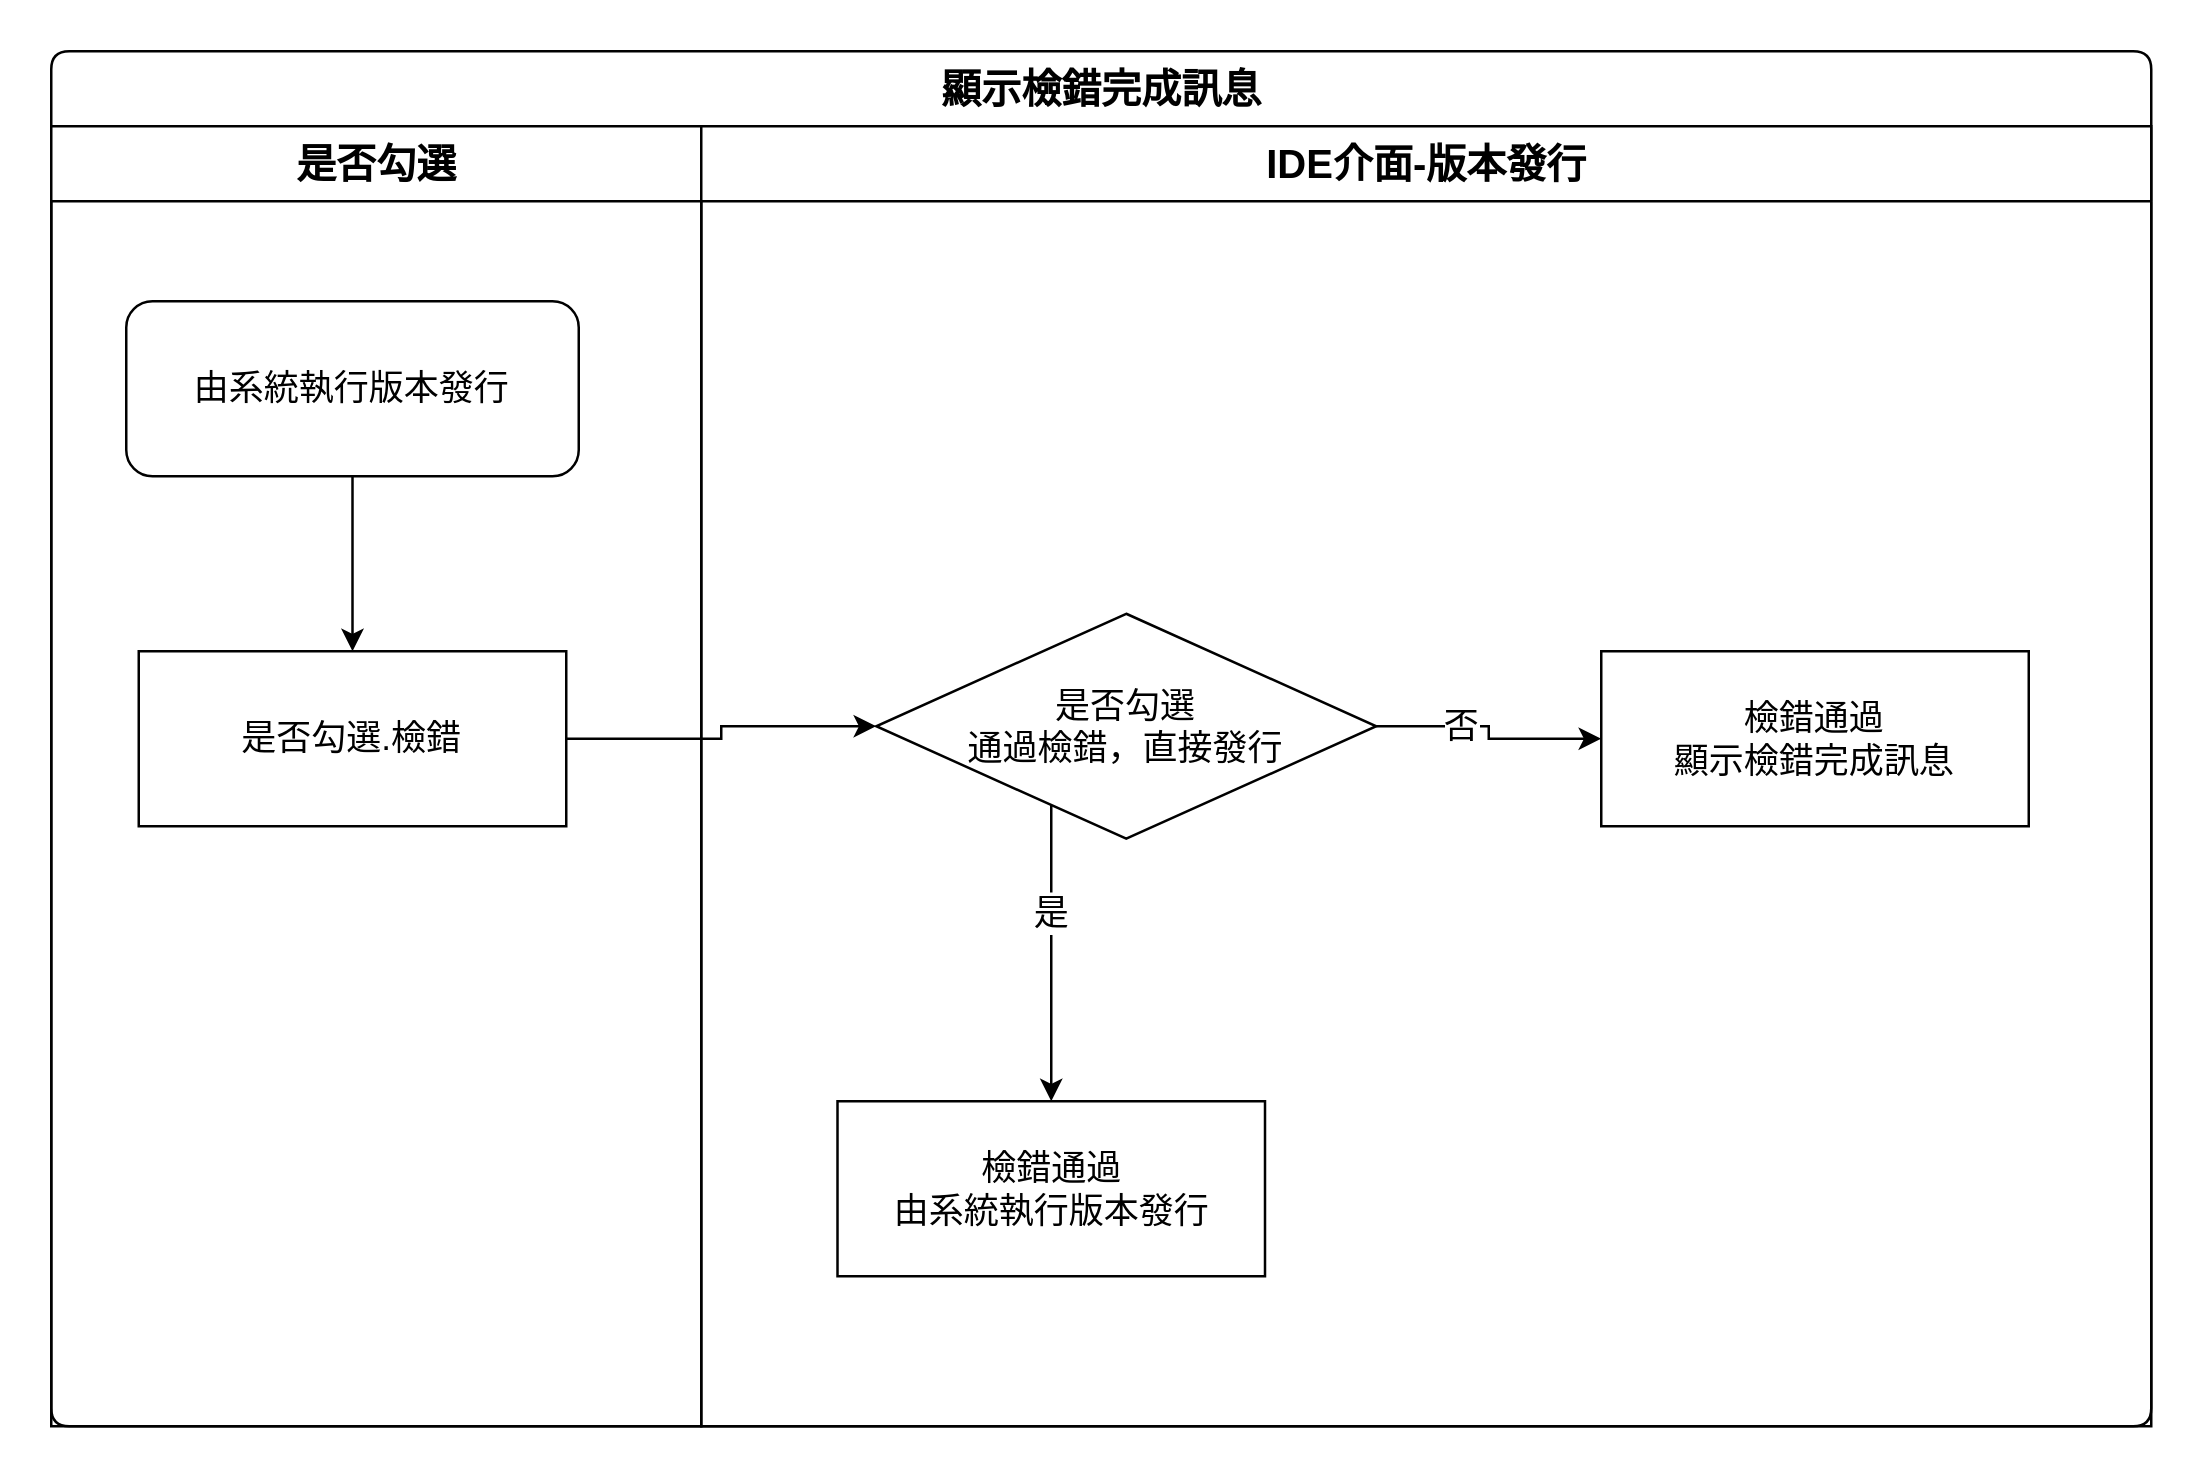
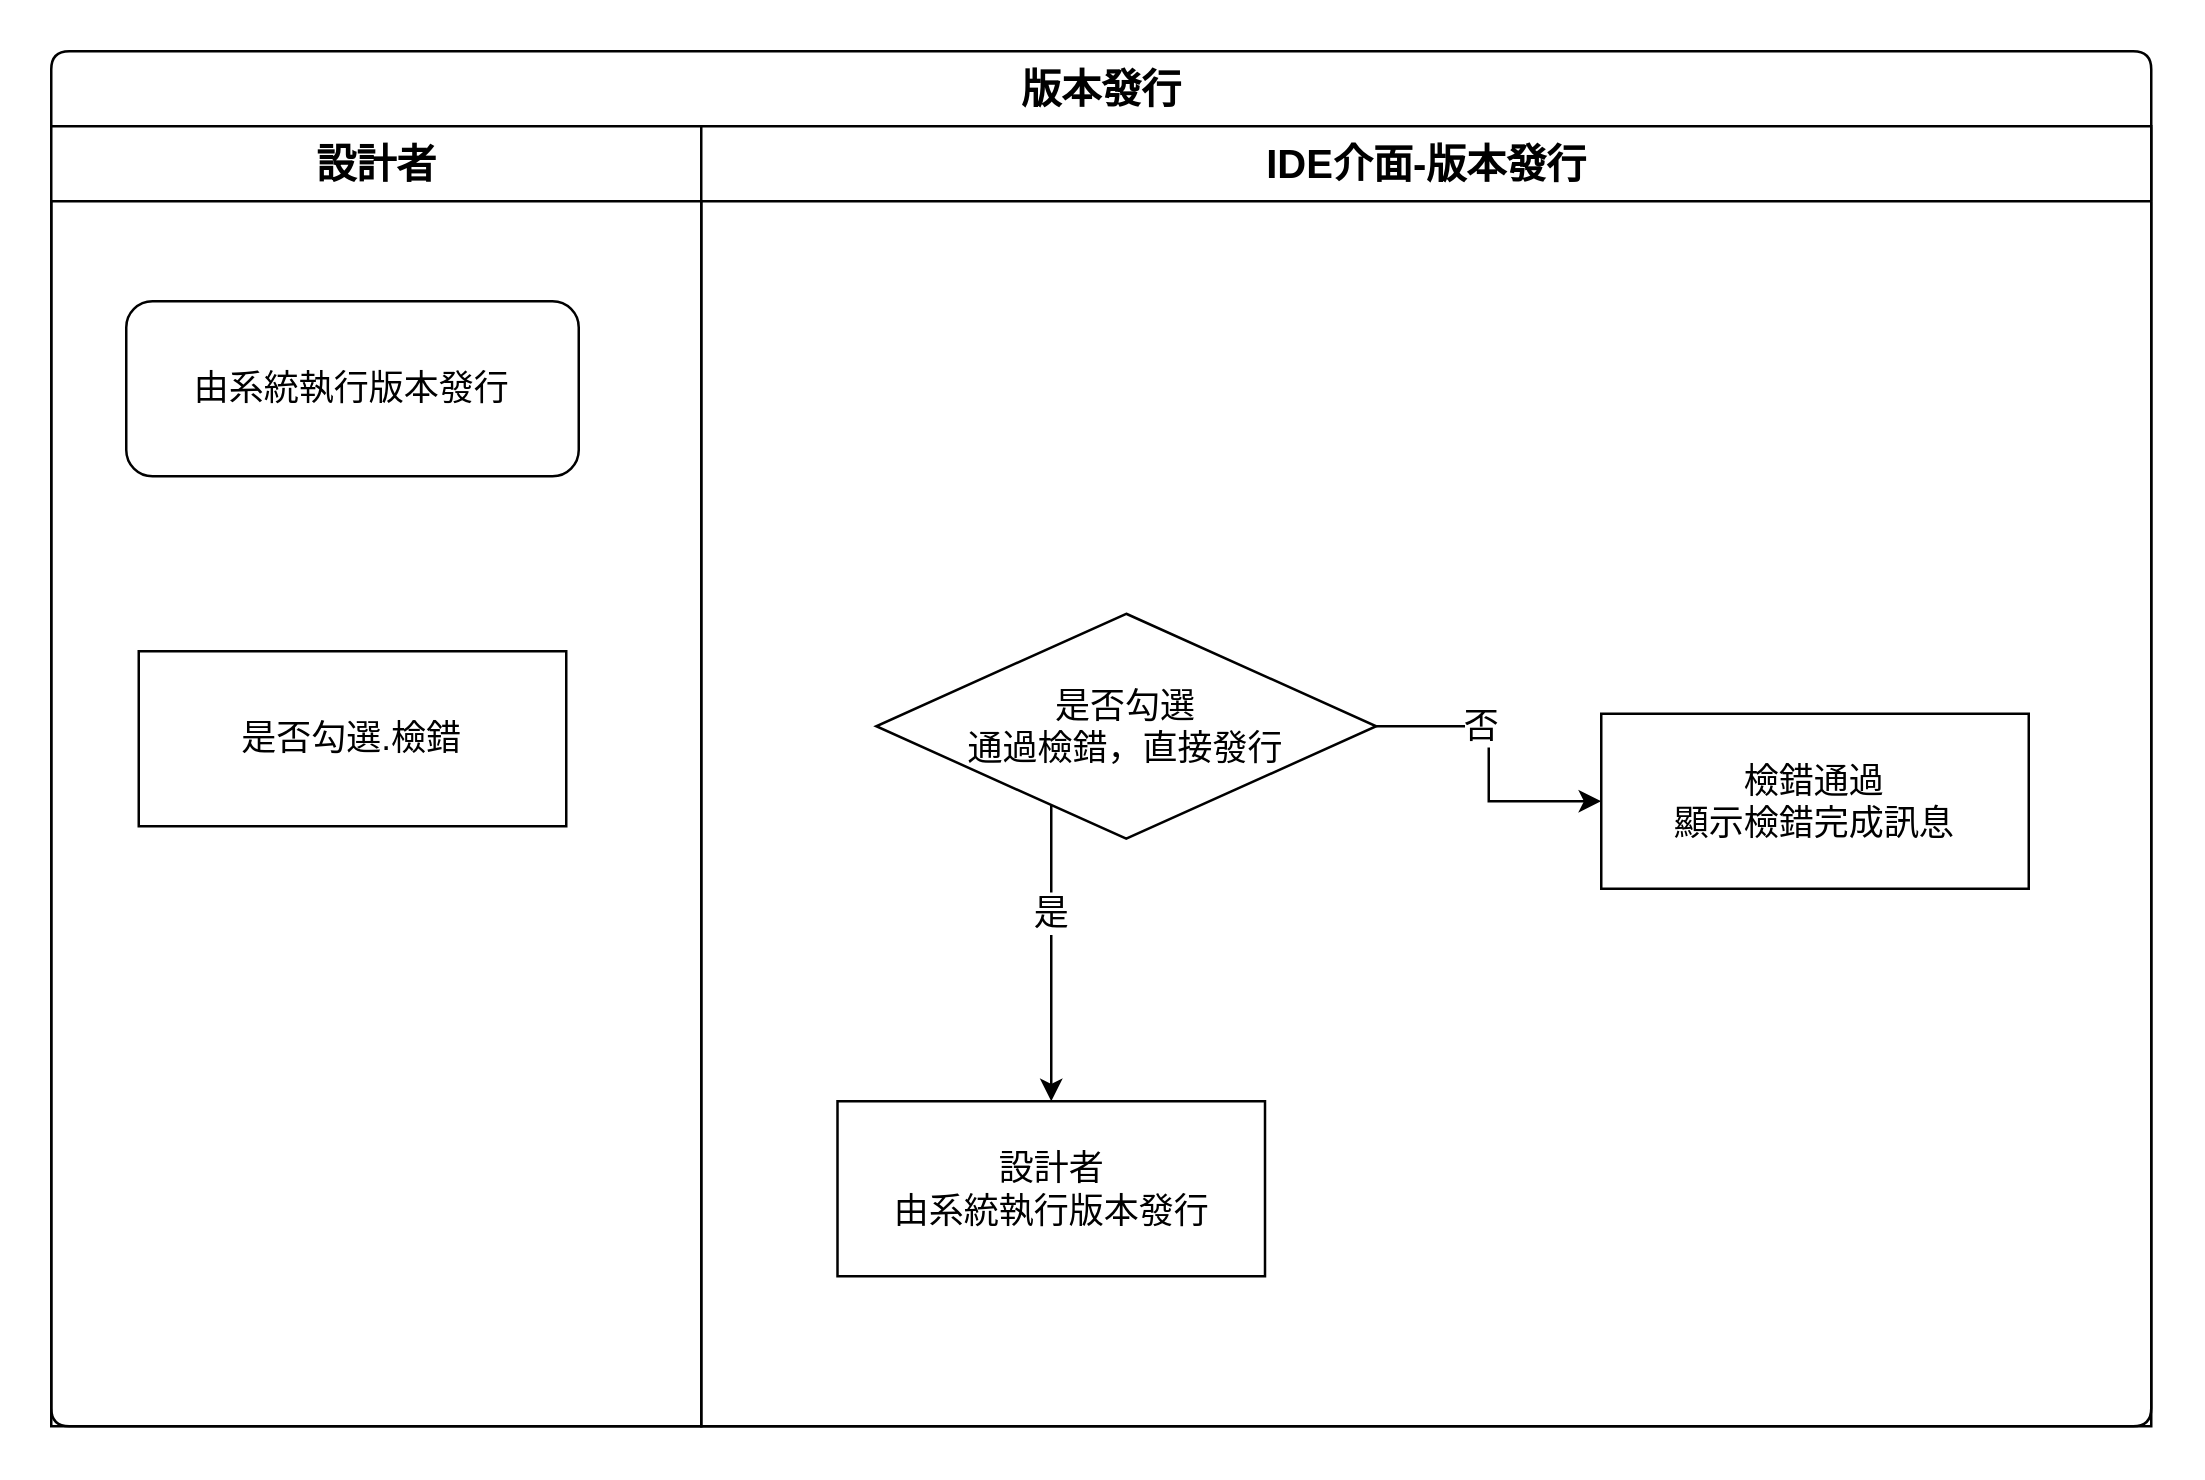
(1103, 89) -> (1103, 89)
(378, 164) -> (378, 164)
(353, 555) -> none
(777, 726) -> none
(1815, 739) -> (1815, 801)
(1053, 1189) -> (1053, 1189)
